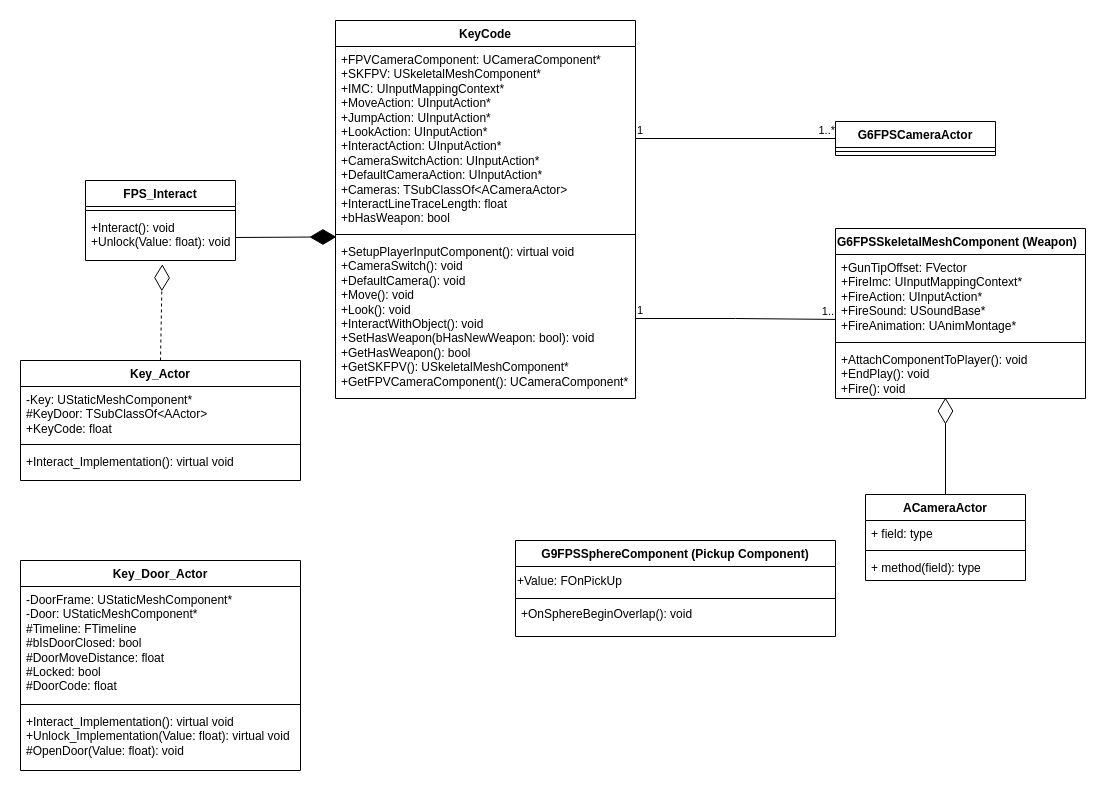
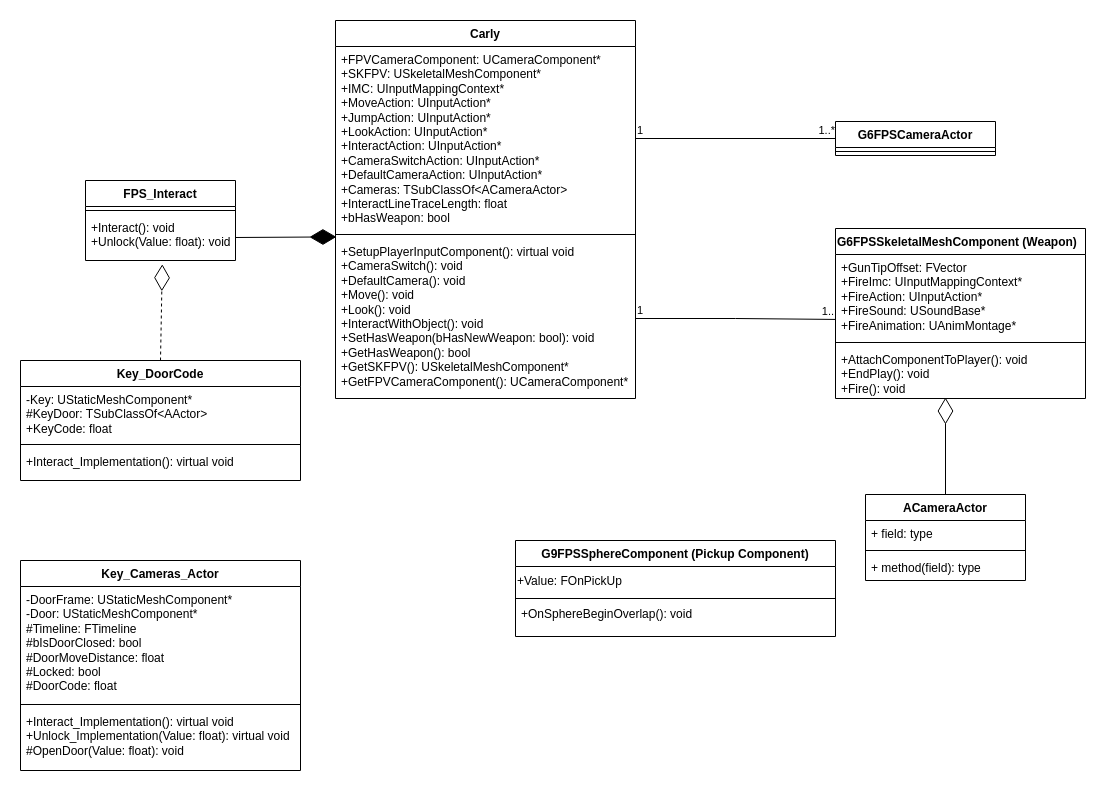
(486, 35) -> (486, 35)
(161, 375) -> (161, 375)
(161, 575) -> (161, 575)
